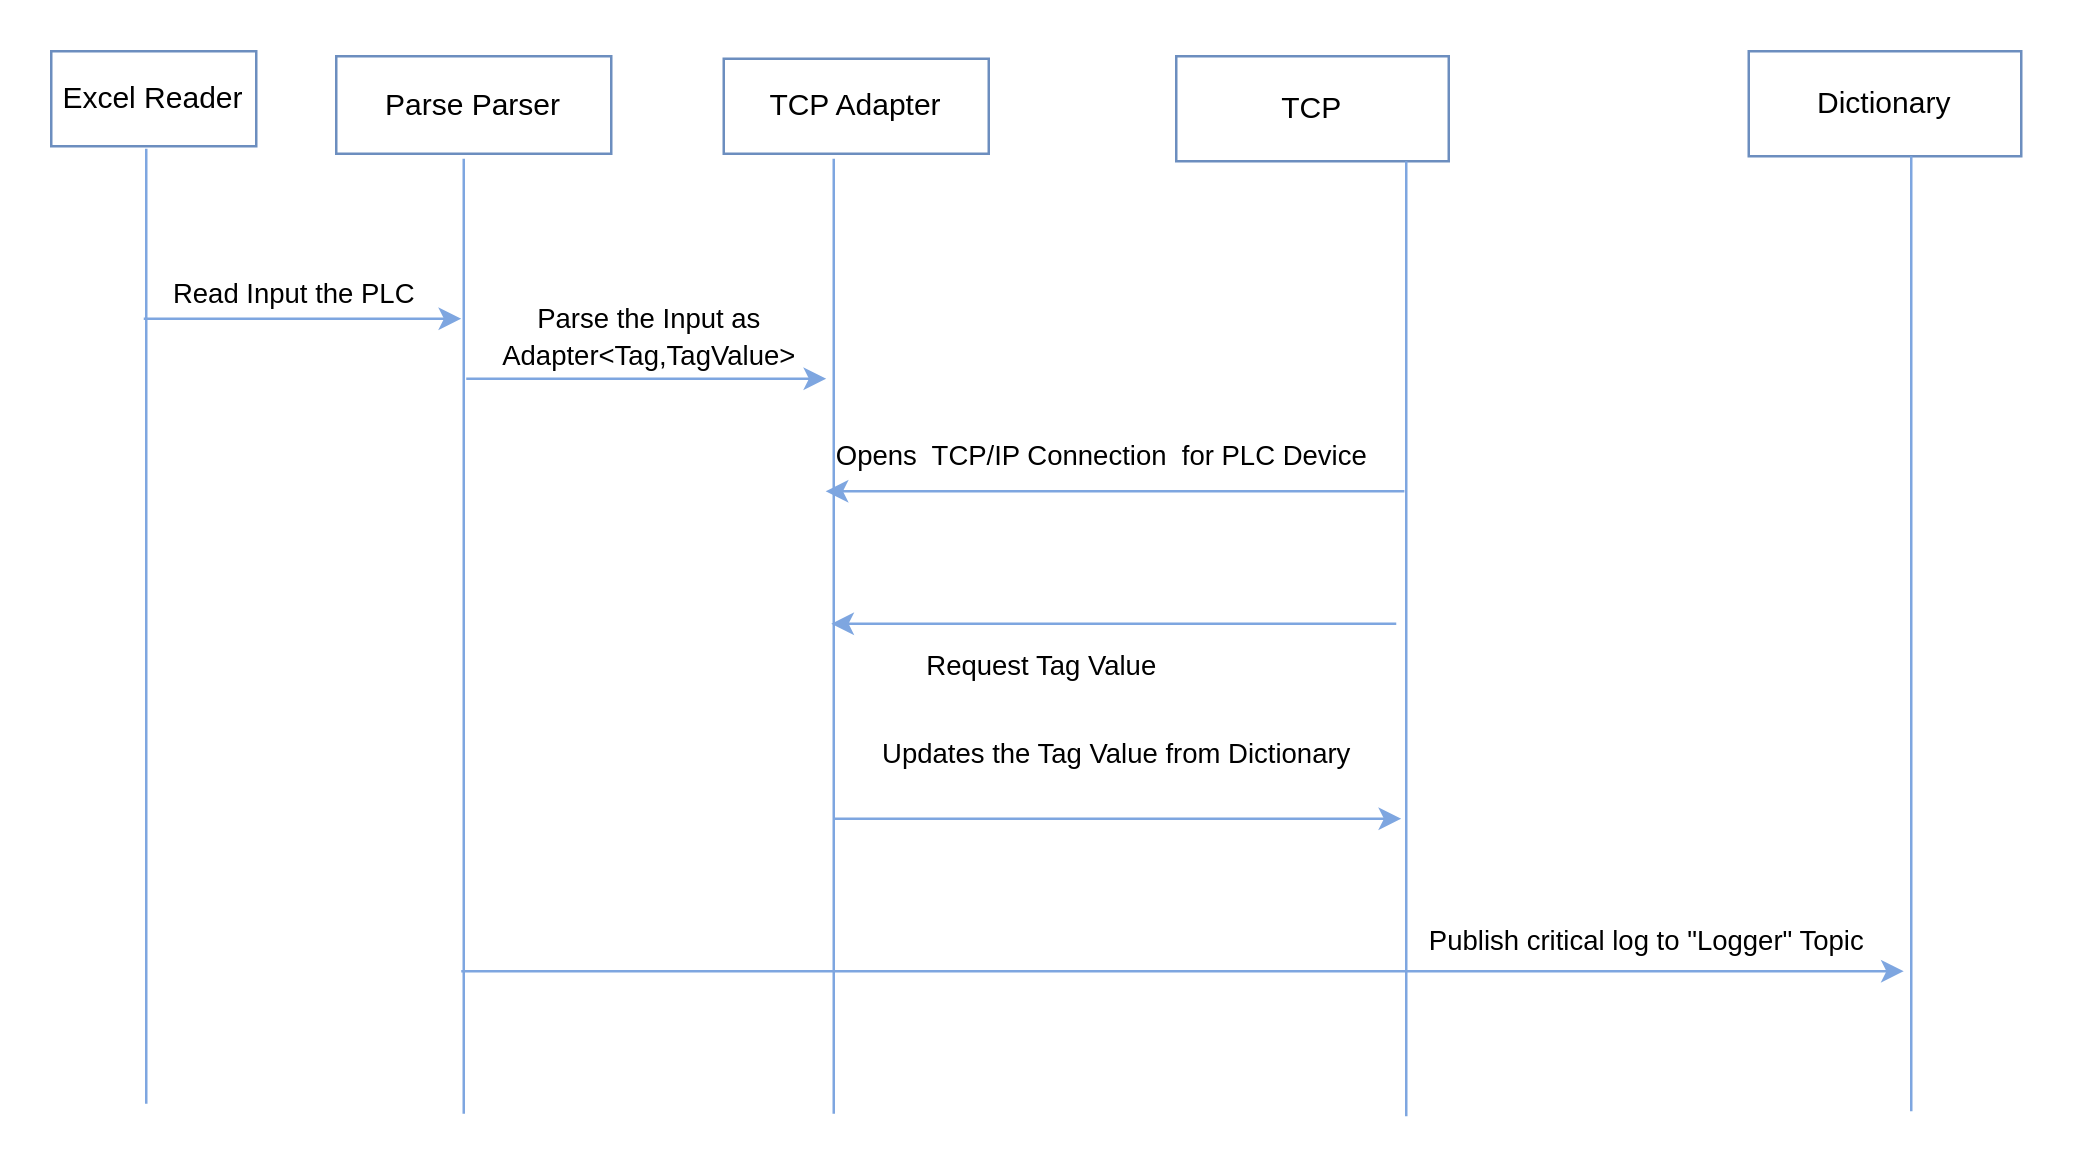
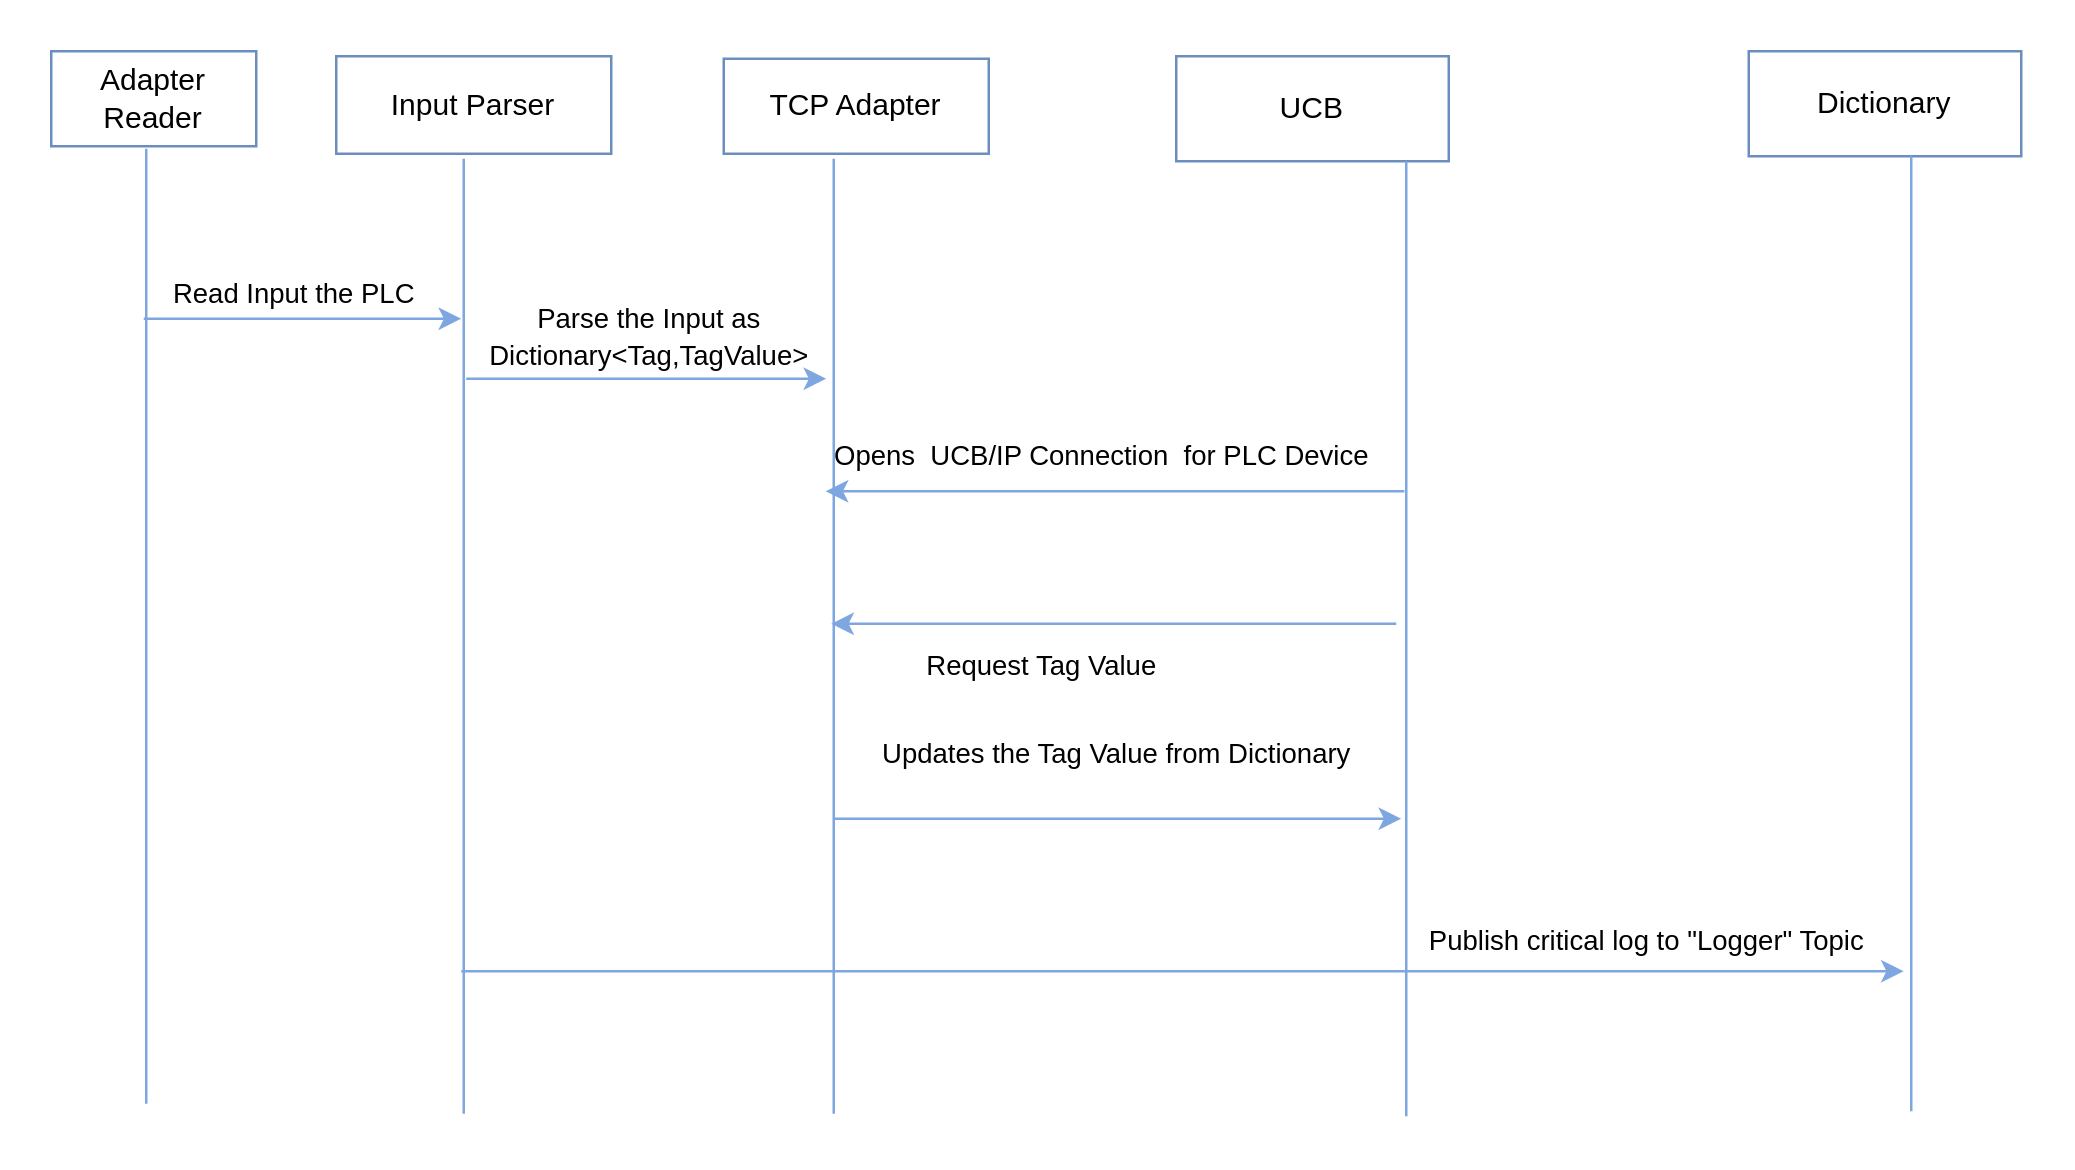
(154, 99) -> (154, 99)
(474, 106) -> (474, 106)
(1313, 109) -> (1313, 109)
(650, 336) -> (650, 336)
(1103, 456) -> (1103, 456)
